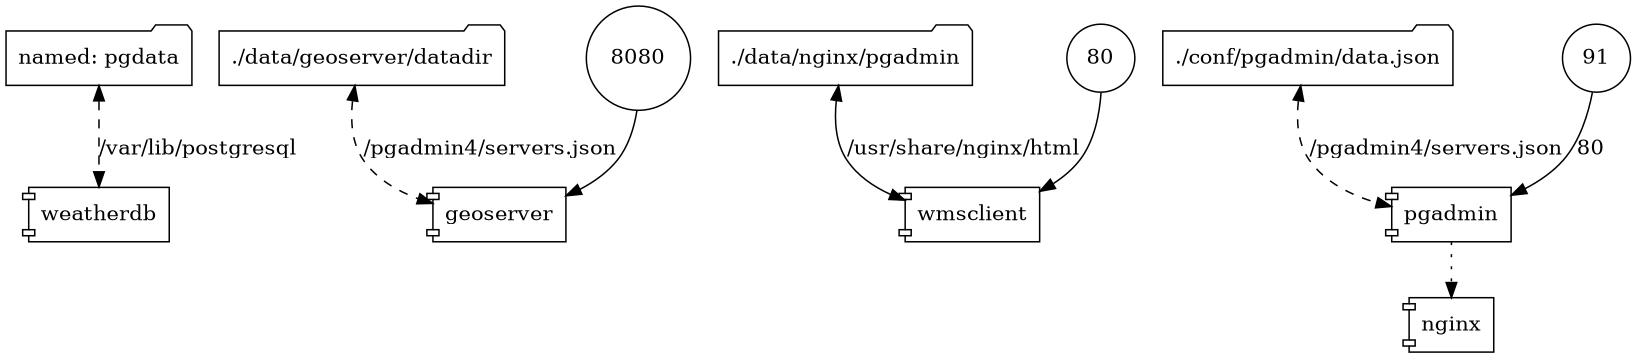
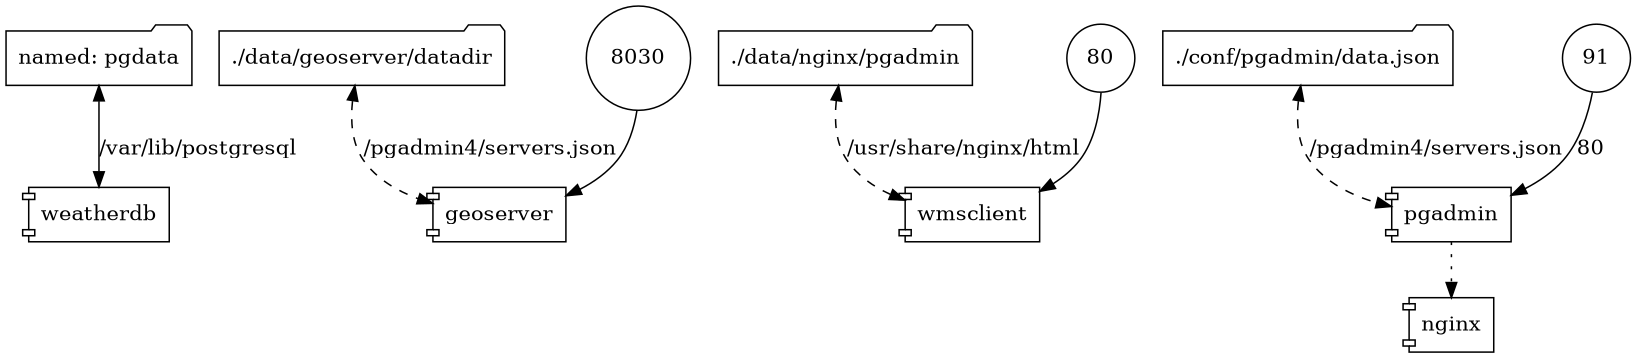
(638, 58) -> (638, 58)
(99, 136) -> (99, 136)
(846, 158) -> (846, 158)
